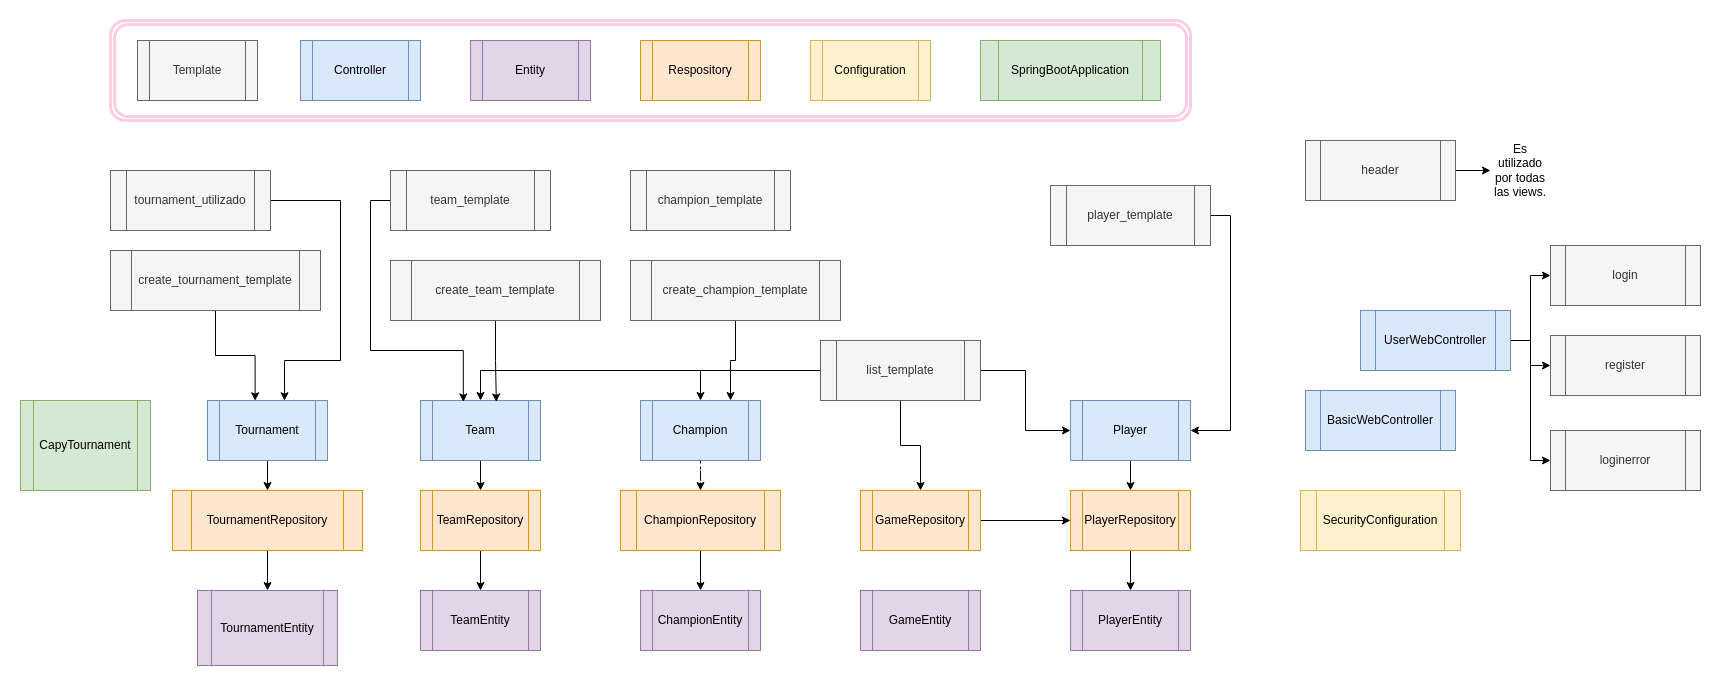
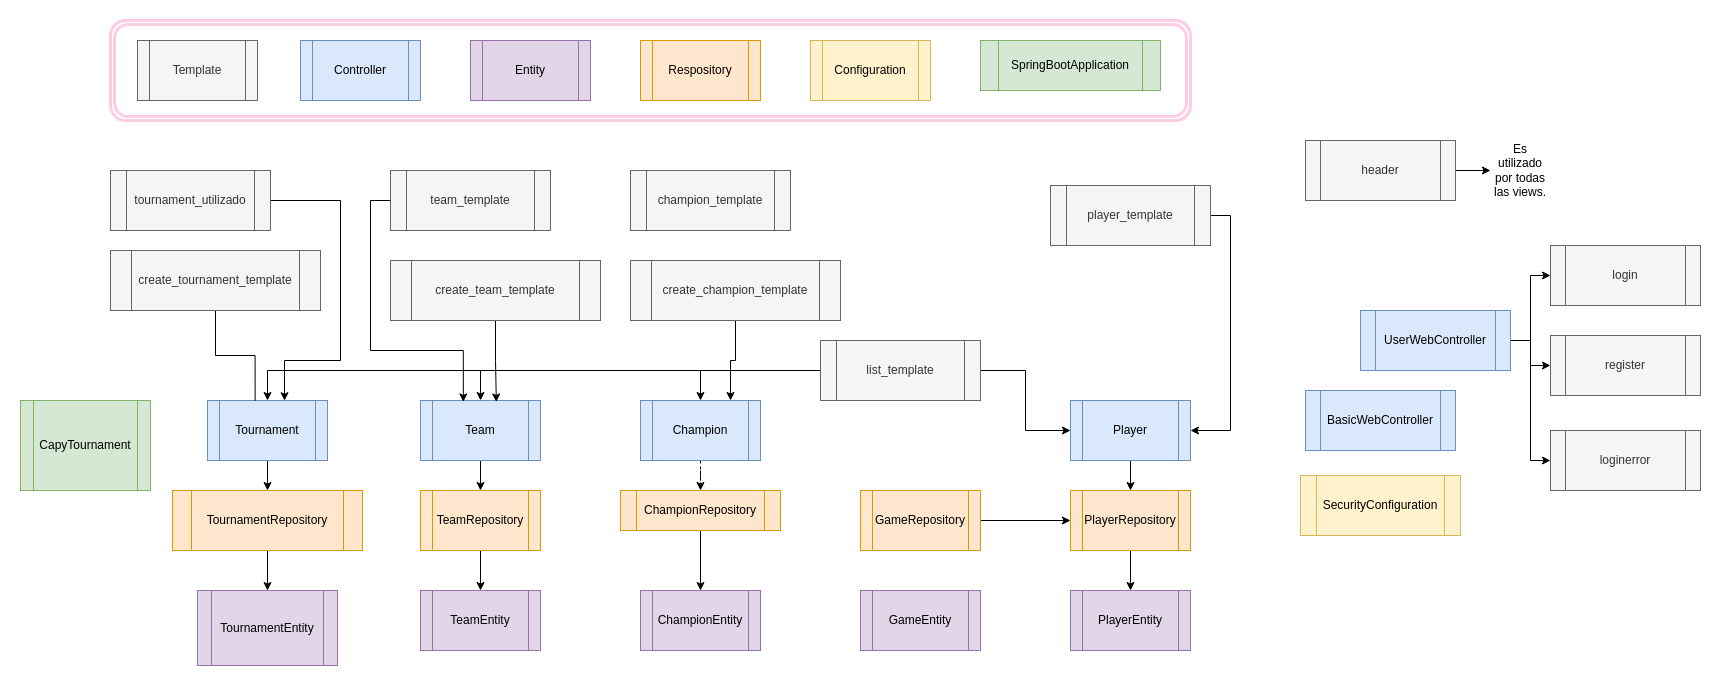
(1071, 71) -> (1071, 66)
(255, 392) -> (255, 395)
(907, 446) -> (362, 371)
(701, 521) -> (701, 511)
(1381, 521) -> (1381, 506)
